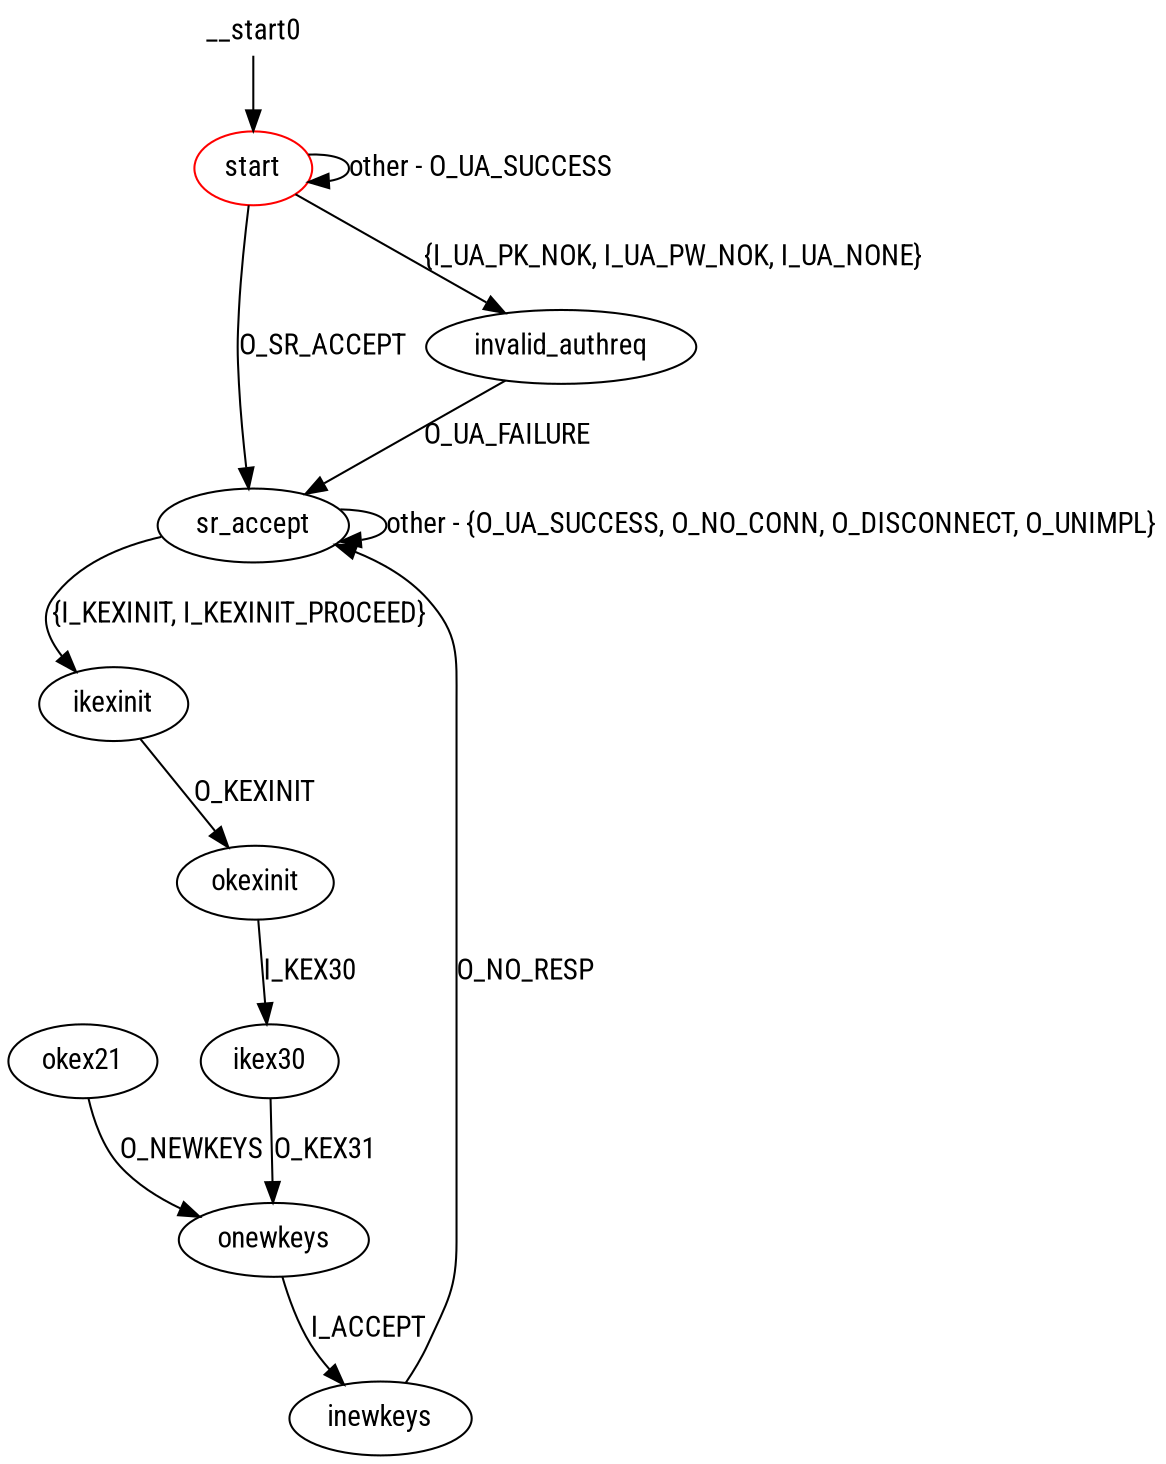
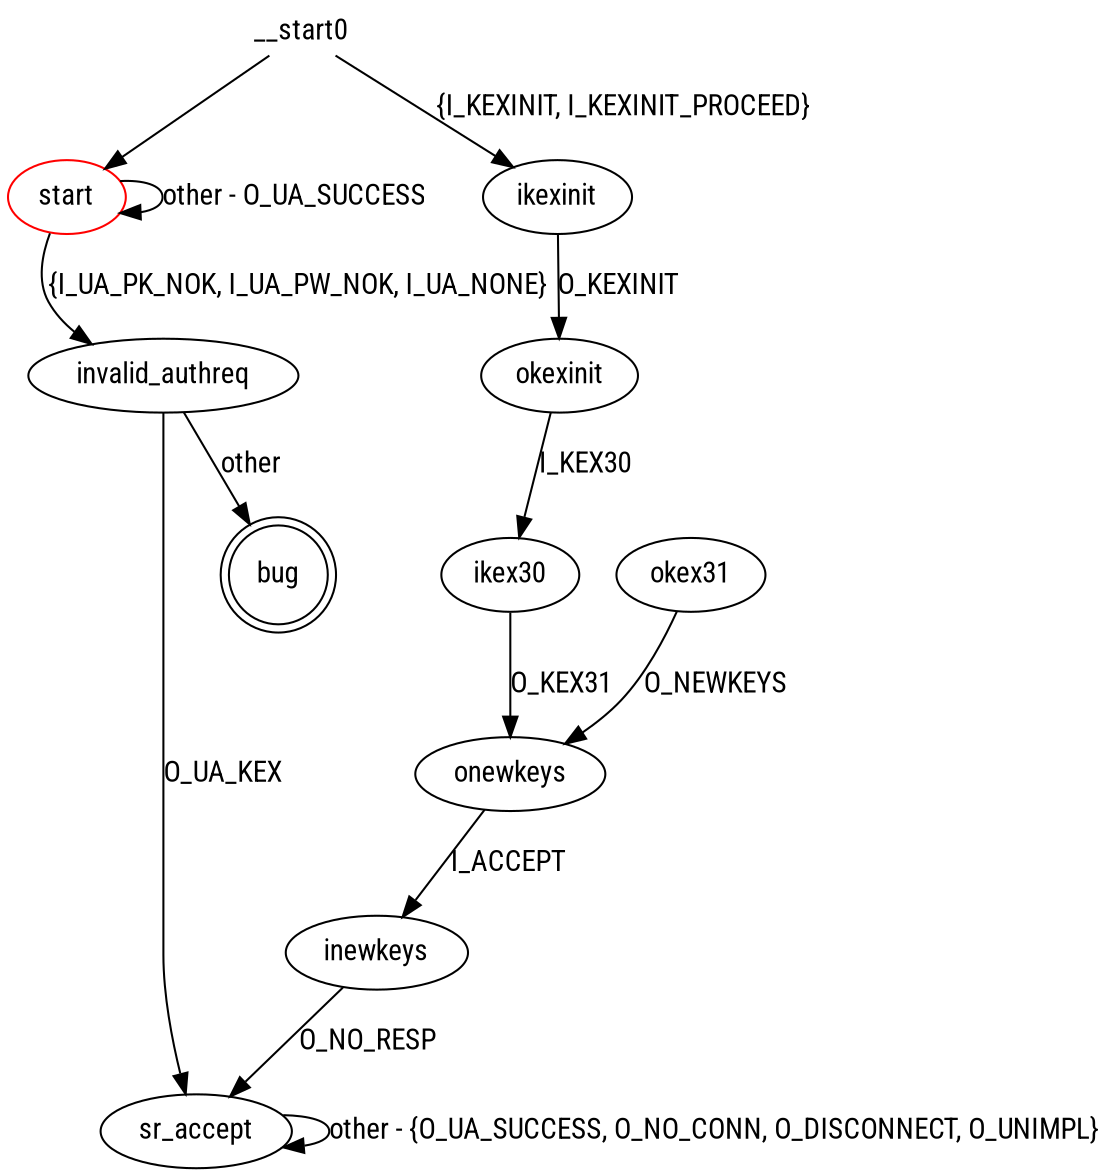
(238, 336) -> none
(508, 436) -> (223, 774)
(75, 575) -> (416, 106)
none -> (278, 575)
(83, 1061) -> (691, 575)
